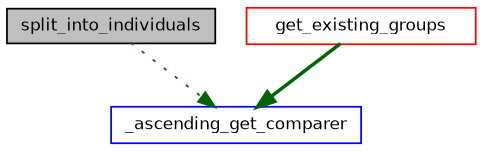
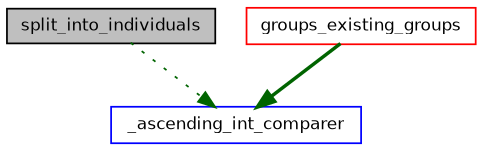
(361, 26) -> (361, 26)
(236, 125) -> (236, 125)
